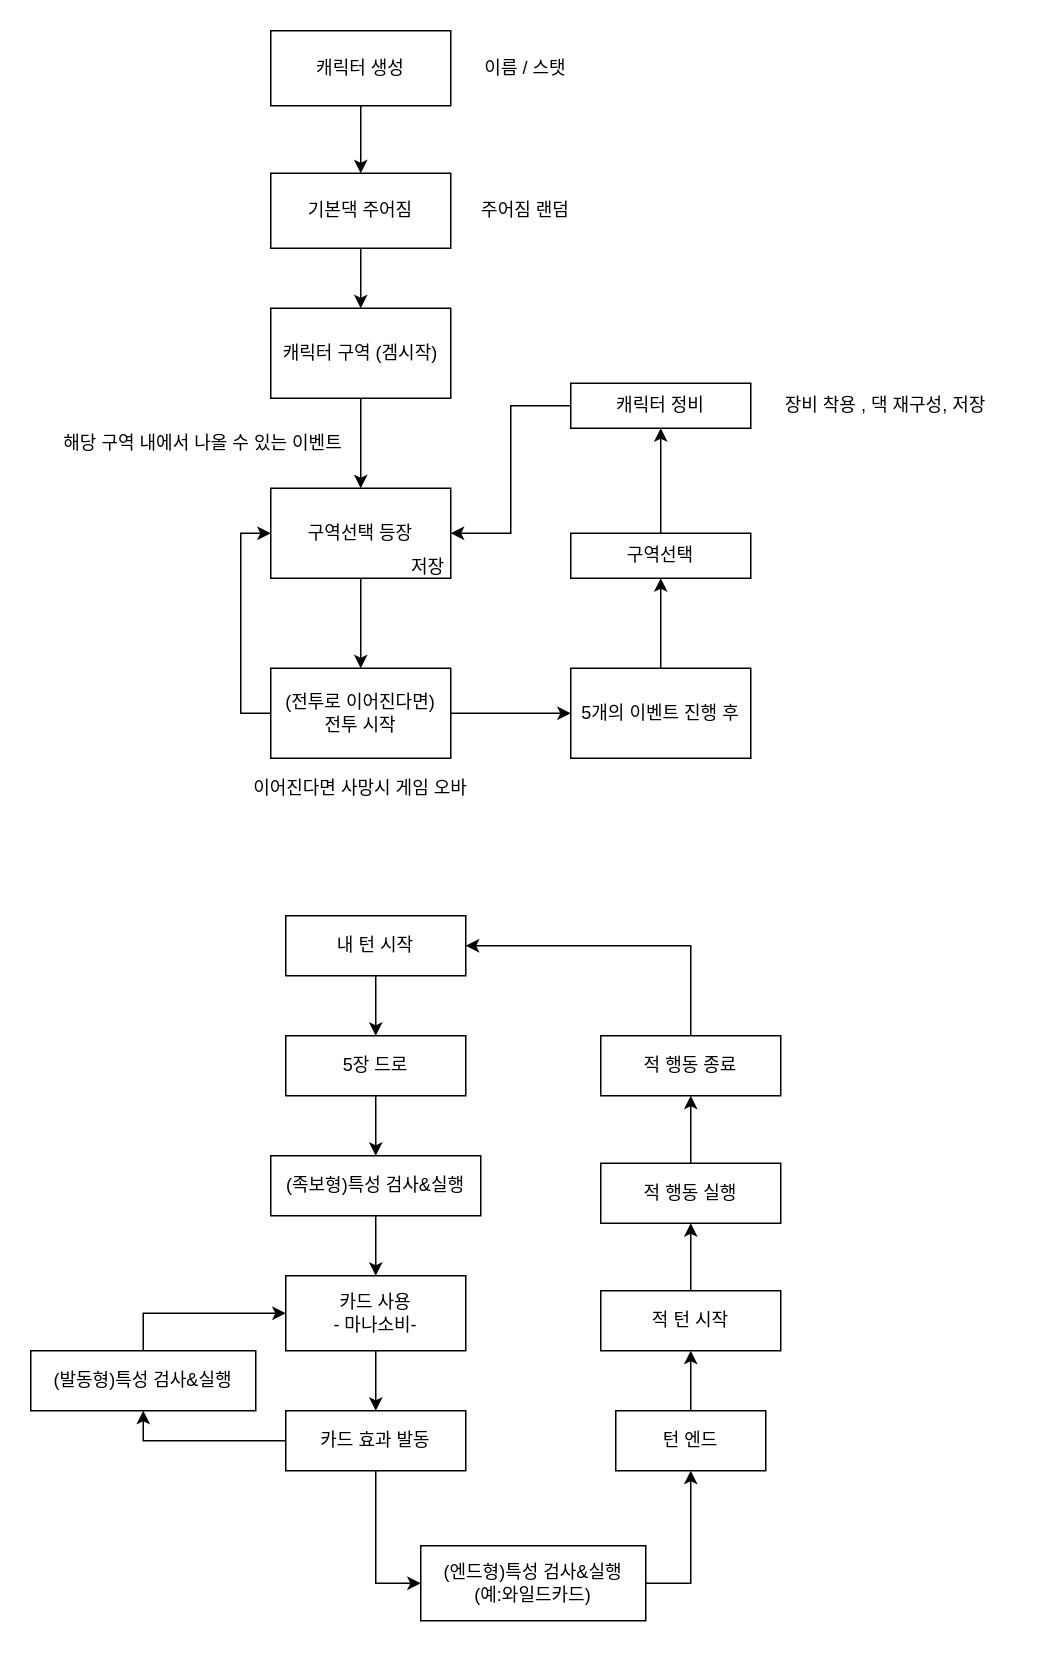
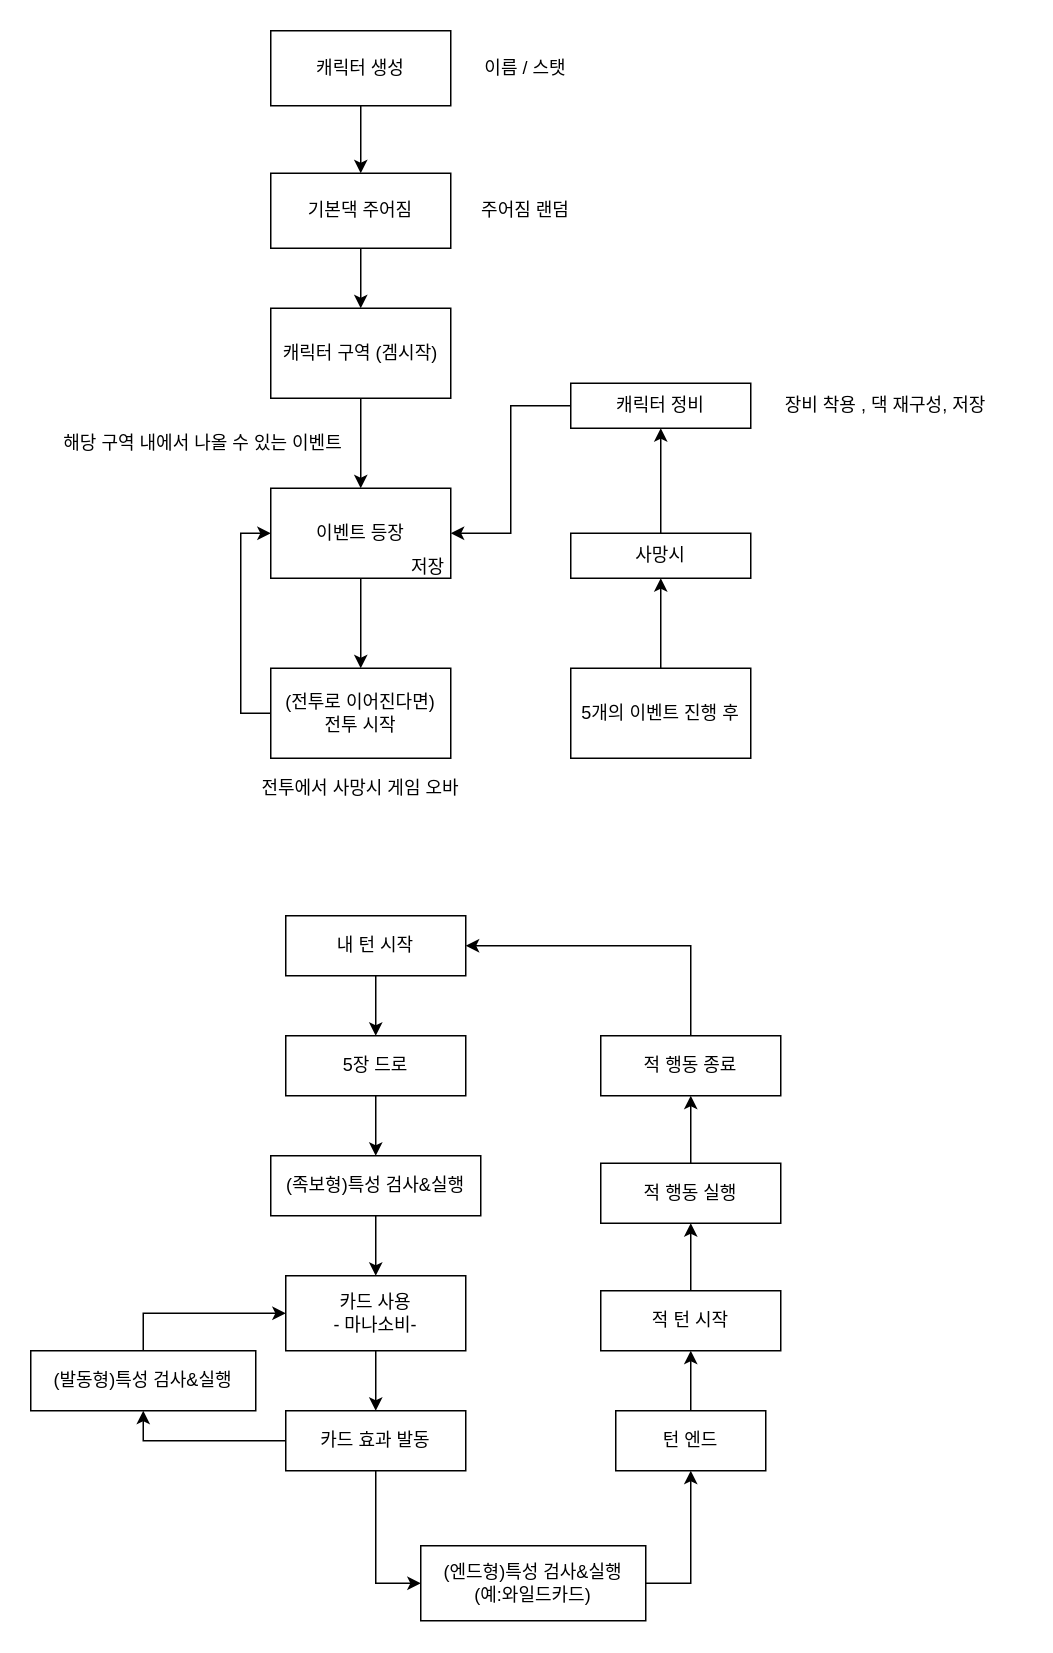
(361, 533) -> (361, 533)
(661, 556) -> (661, 556)
(506, 713) -> none
(361, 788) -> (361, 788)
